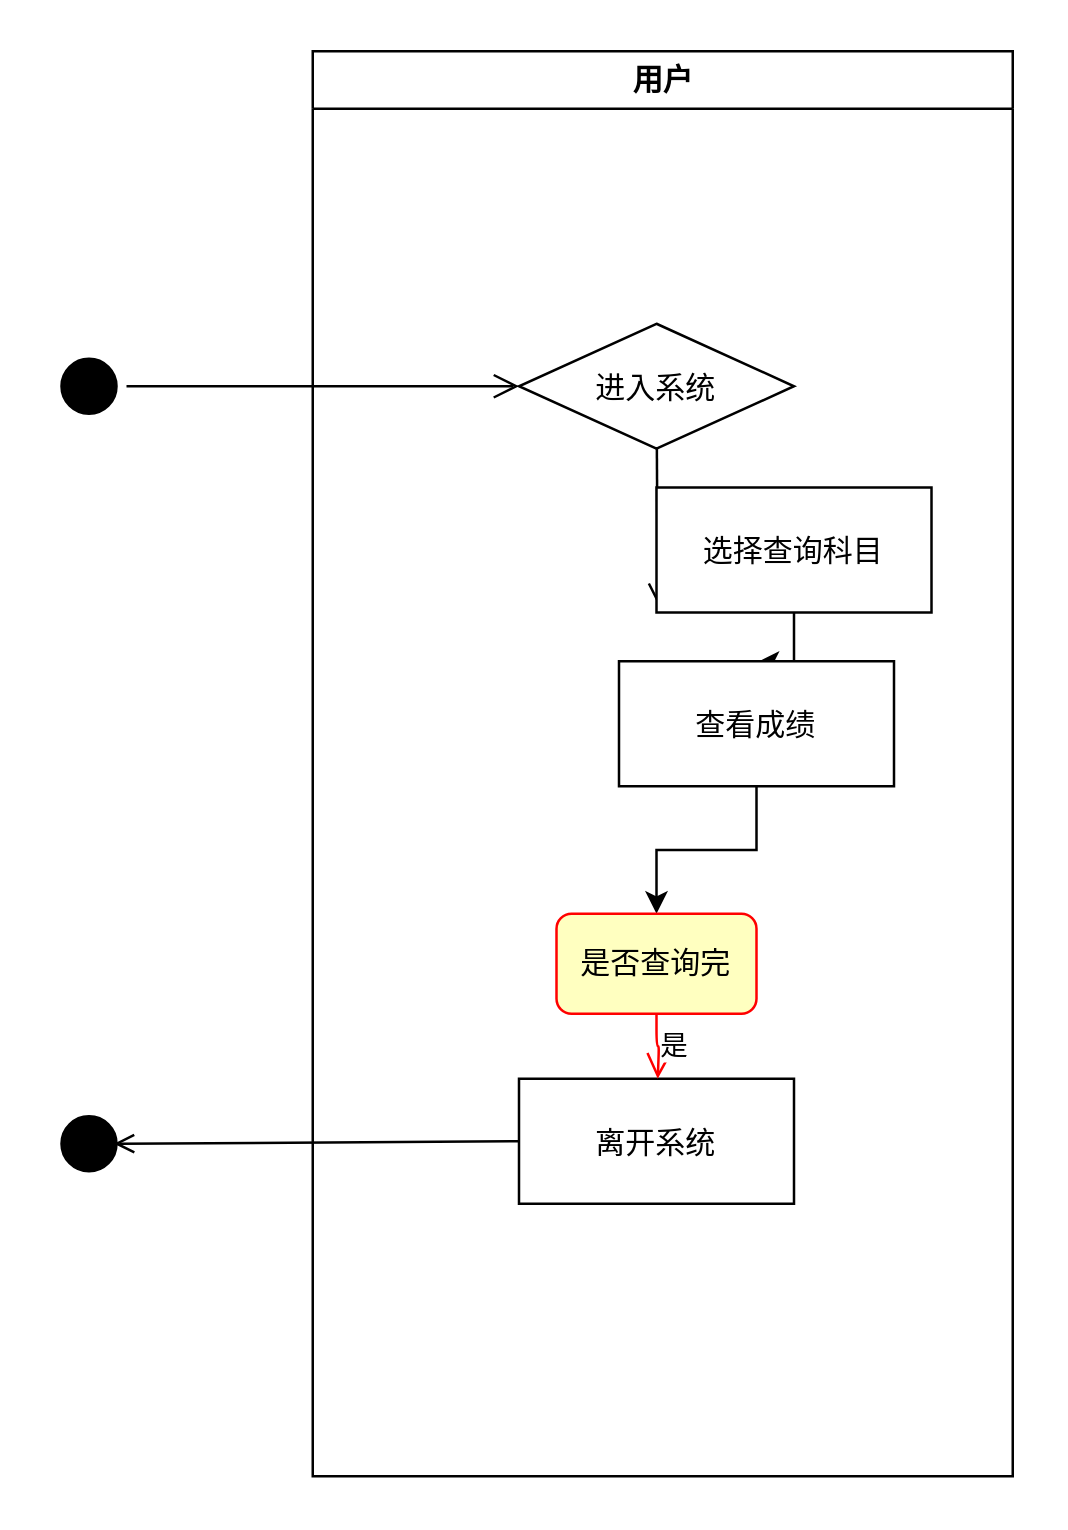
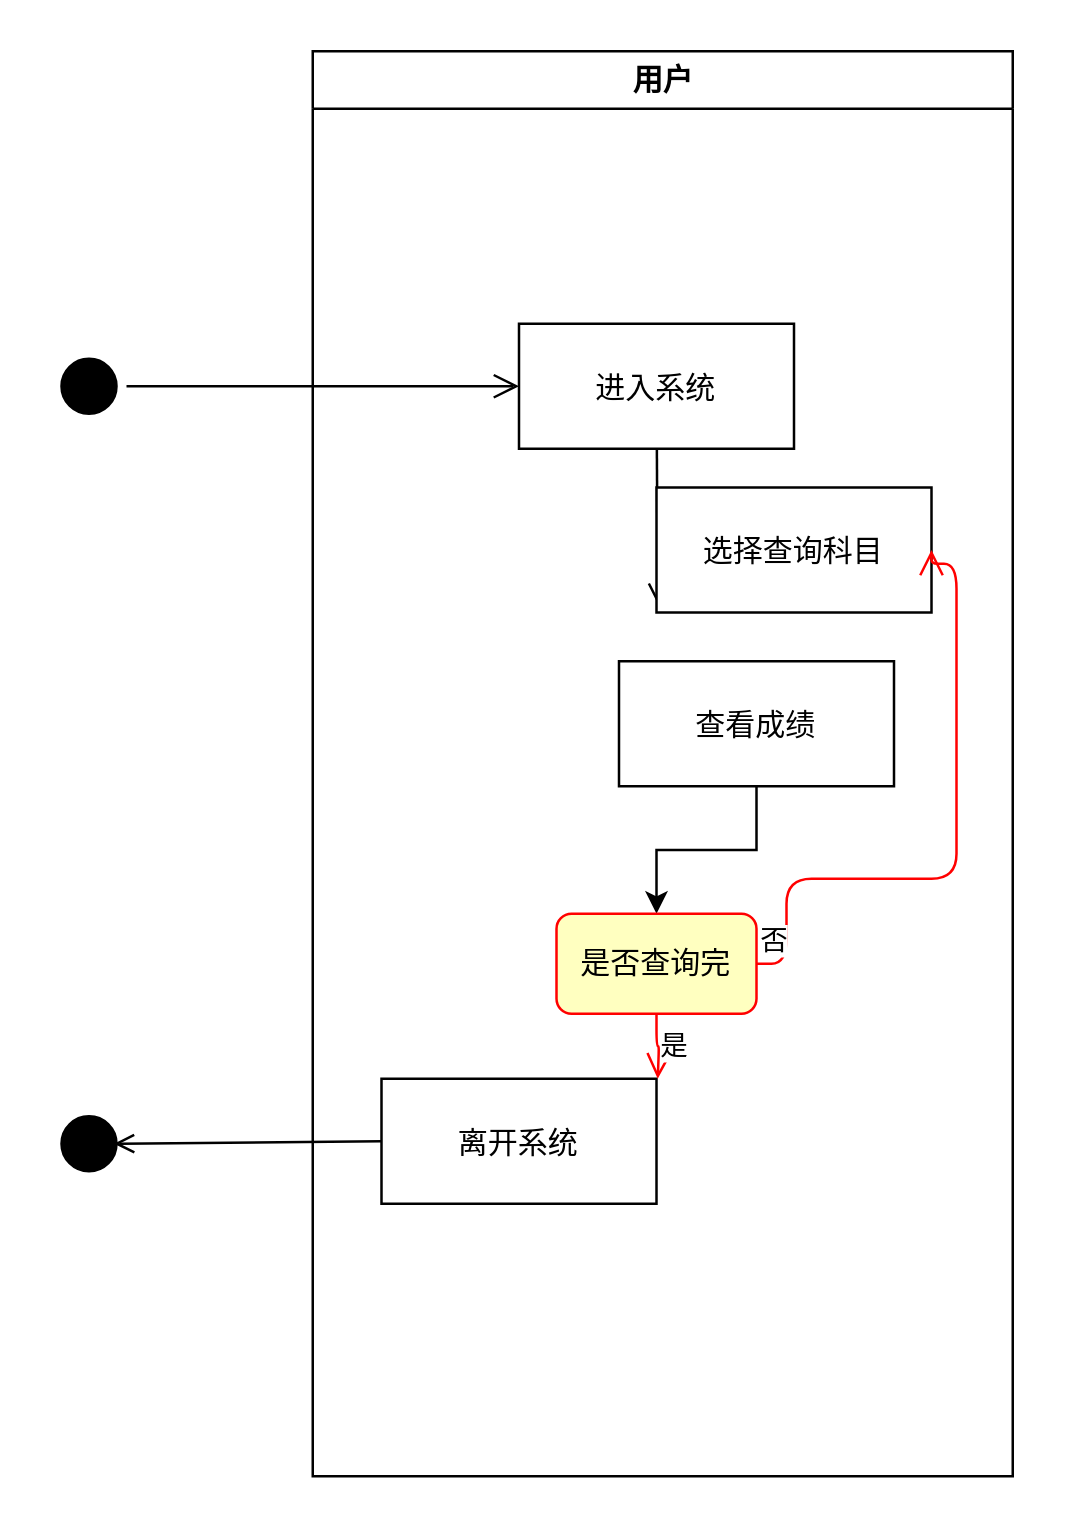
(656, 386) -> (656, 386)
(794, 637) -> none
none -> (956, 811)
(656, 1141) -> (519, 1141)
